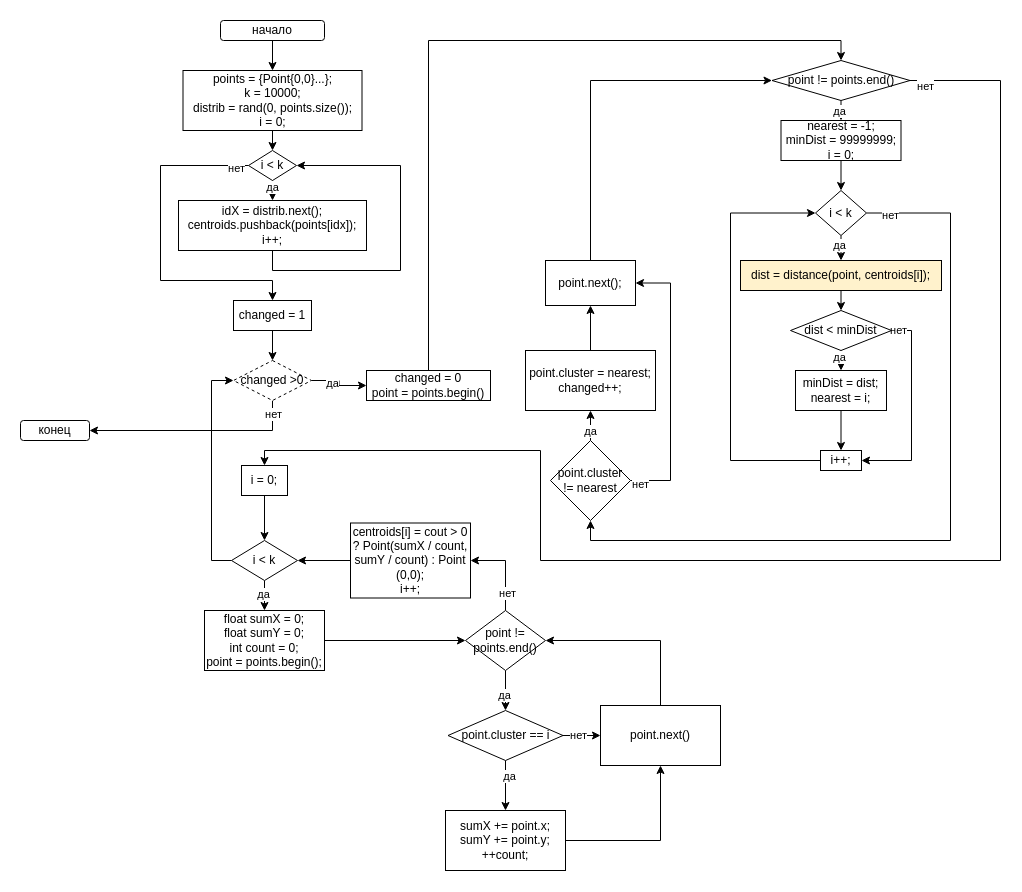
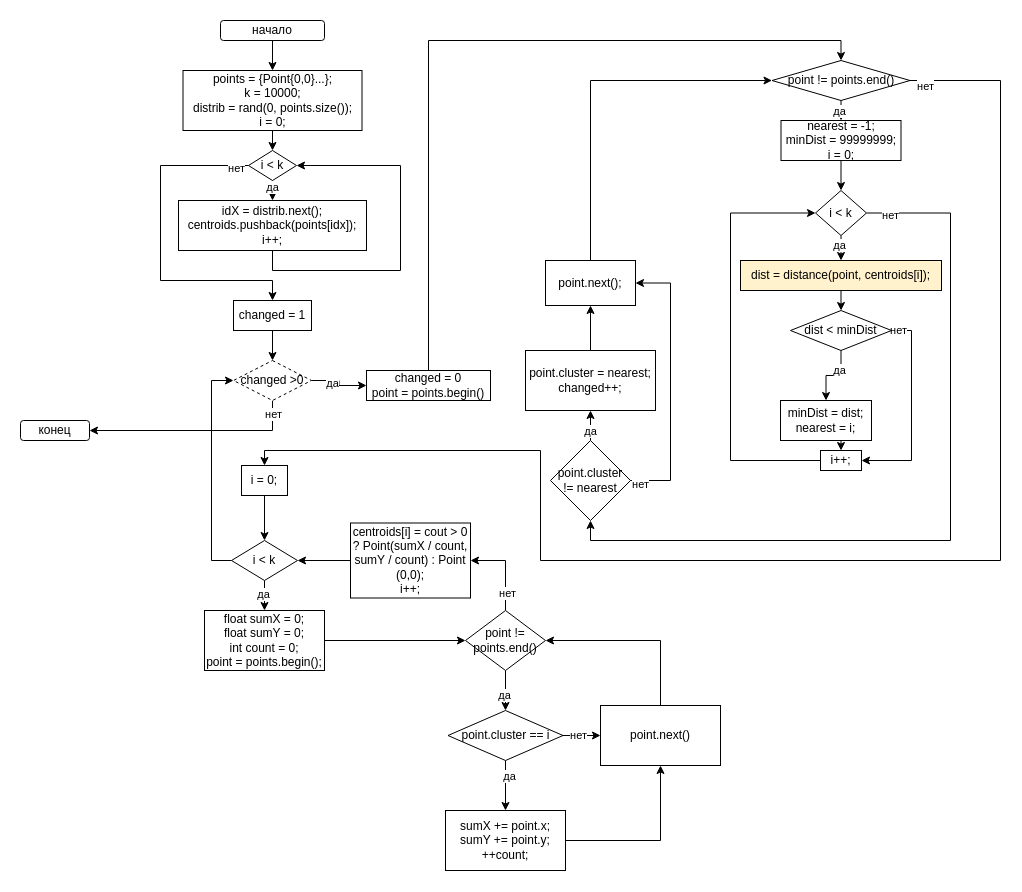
(841, 391) -> (826, 421)
